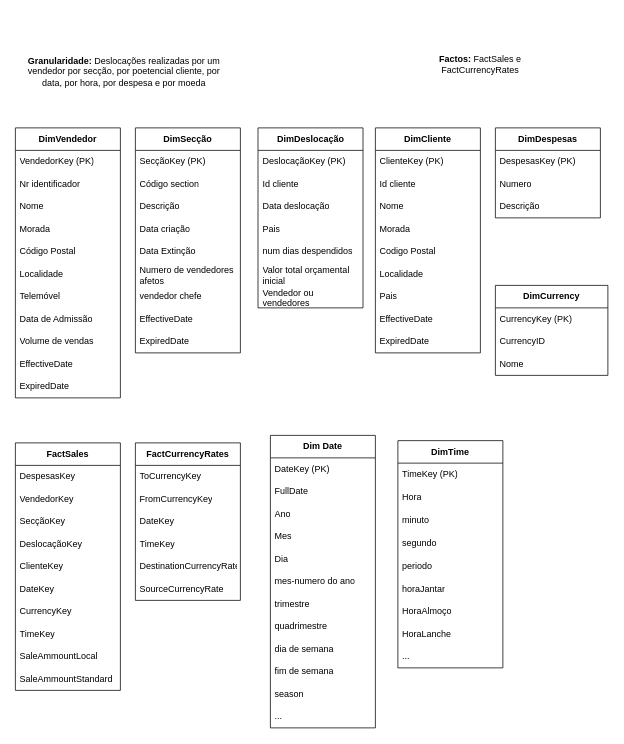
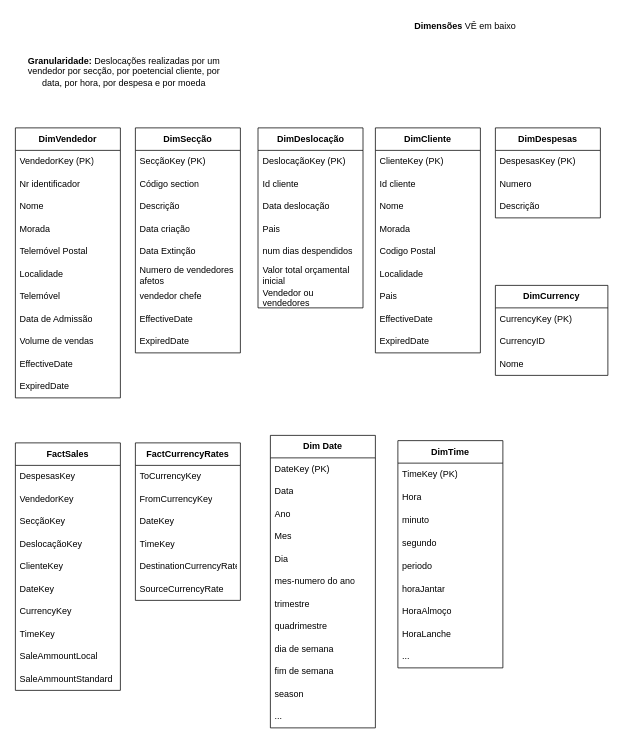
none -> (465, 27)
(480, 64) -> none
(49, 252) -> (56, 252)
(293, 492) -> (285, 492)
